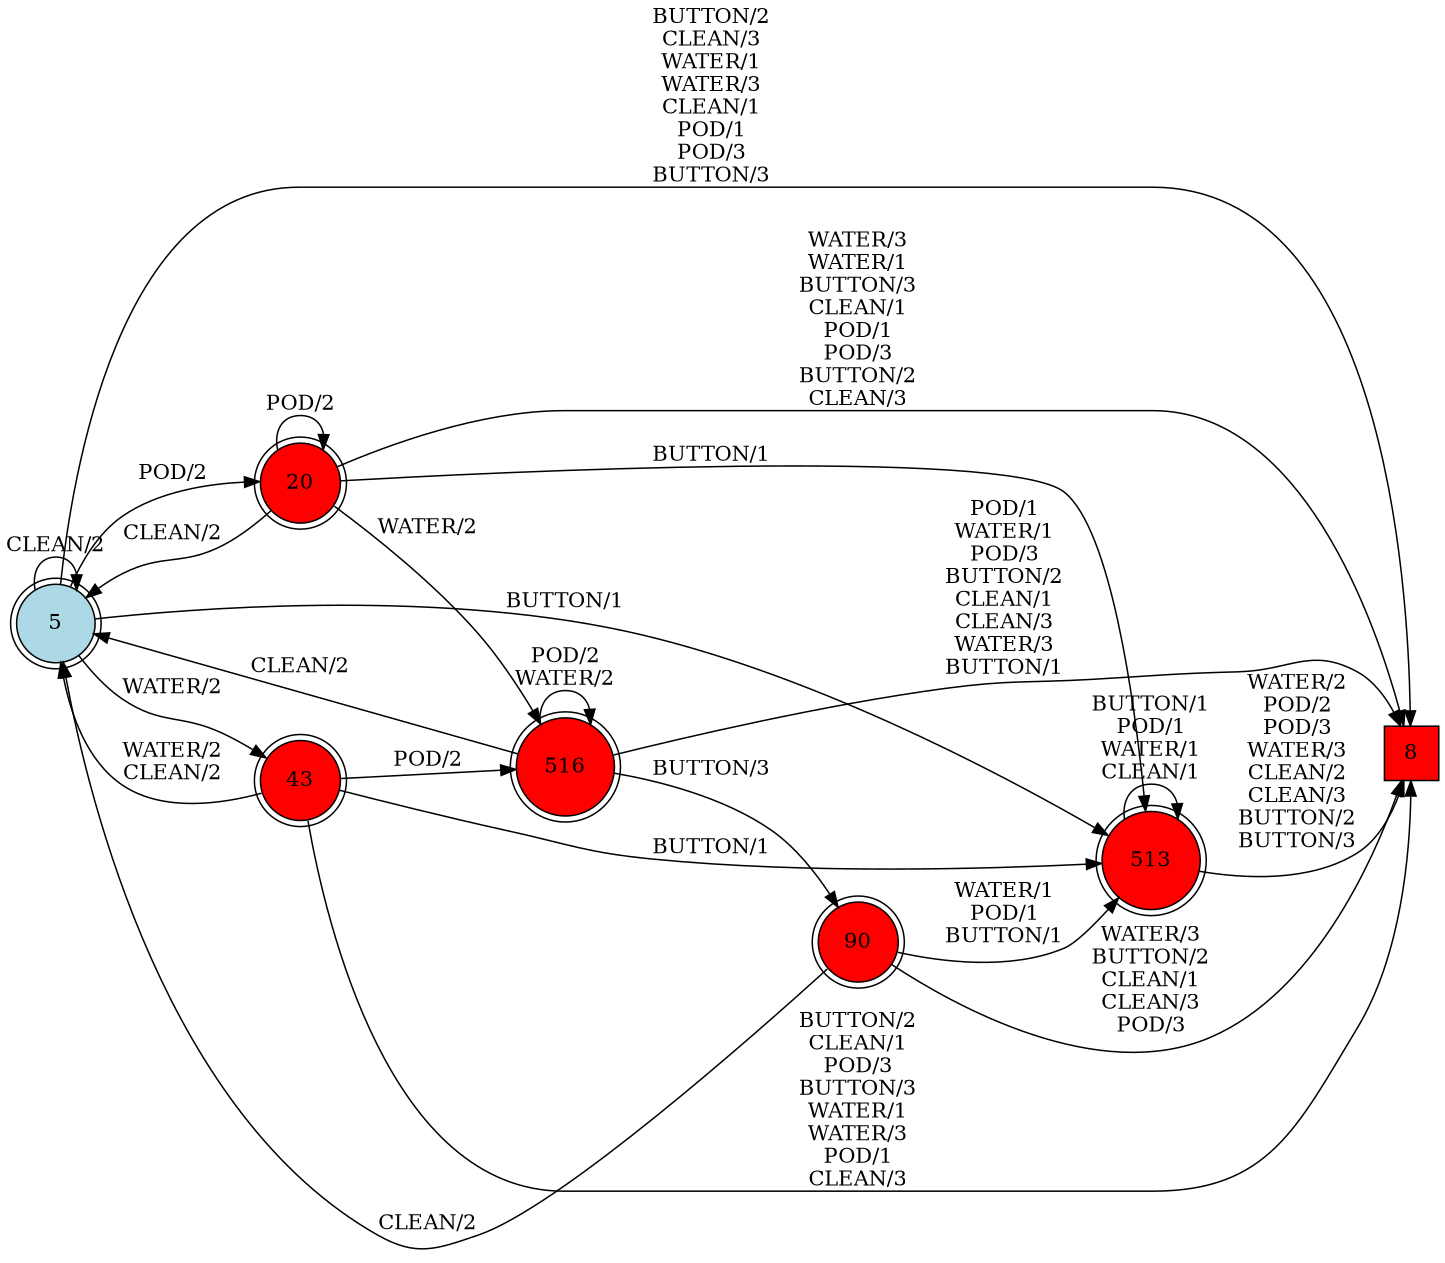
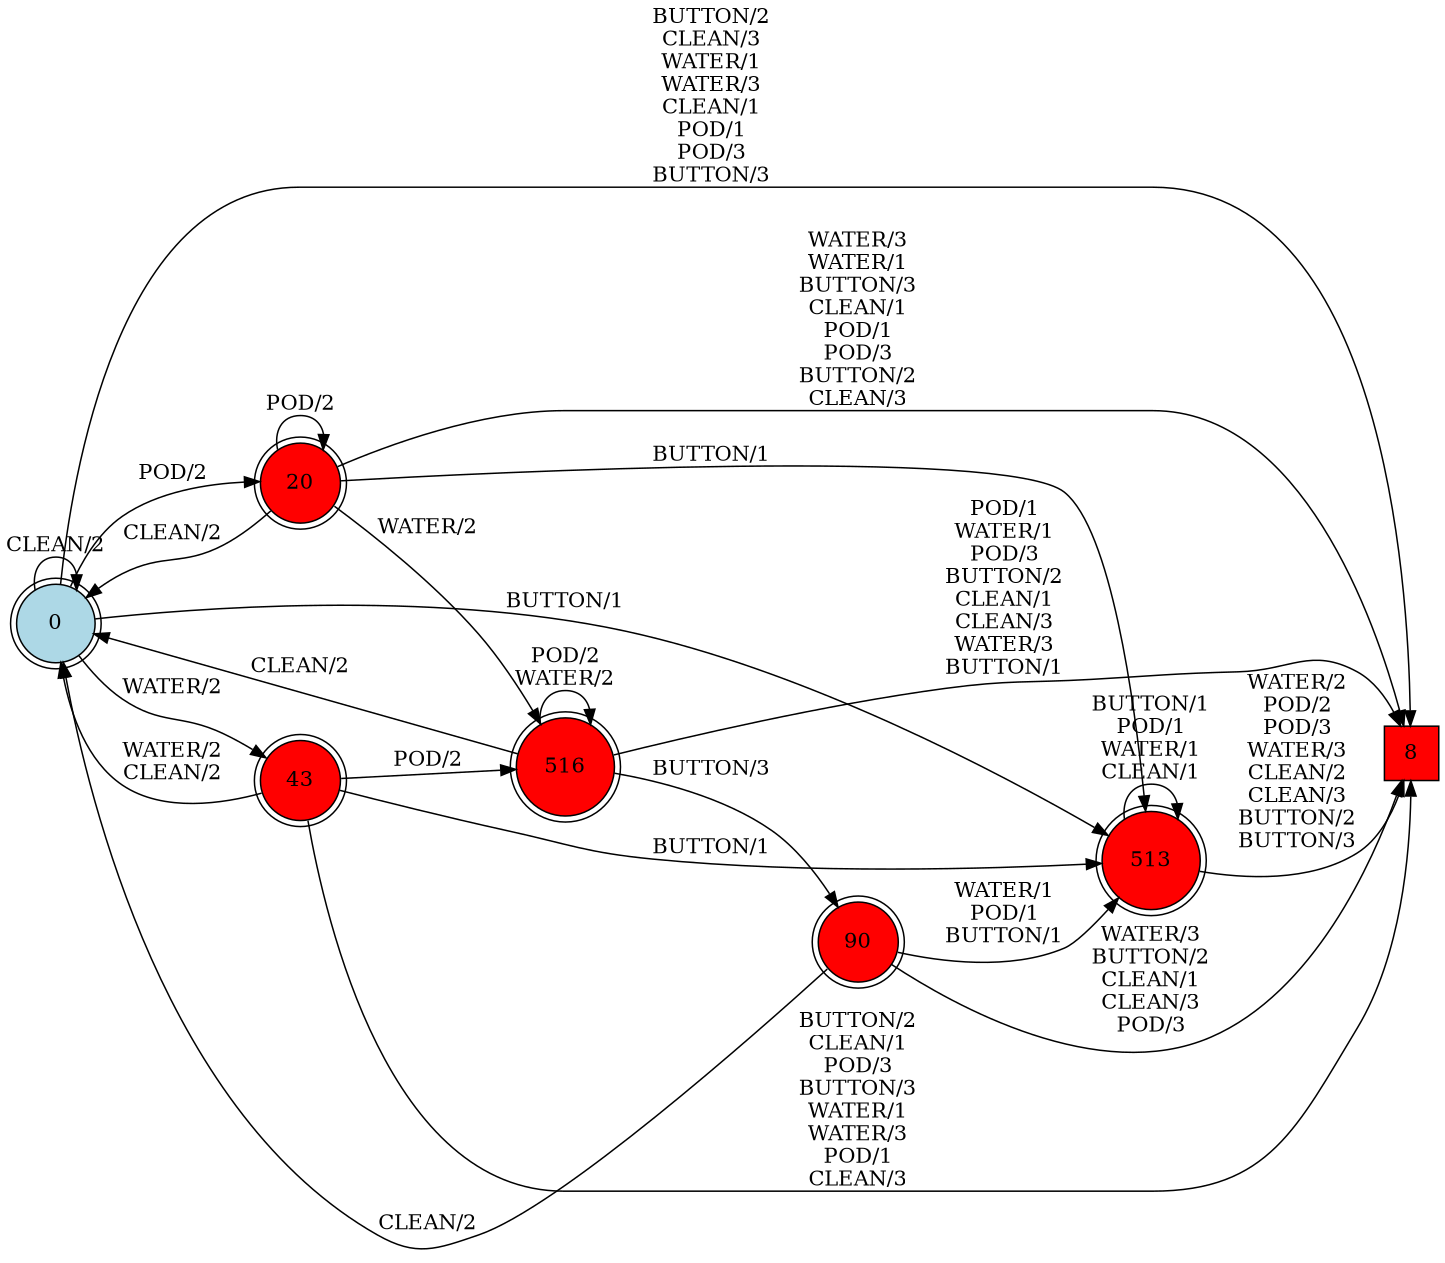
(56, 624) -> (56, 624)
